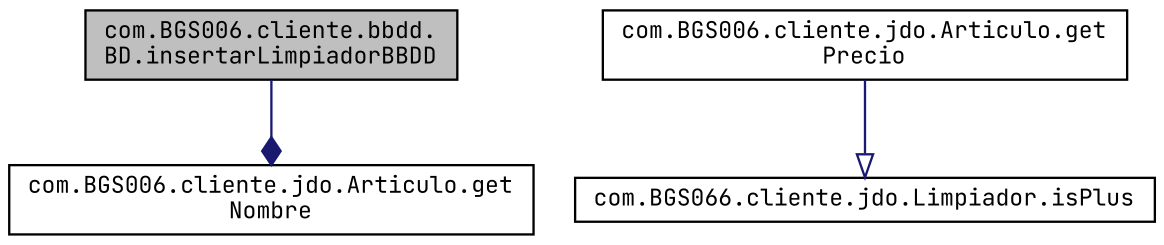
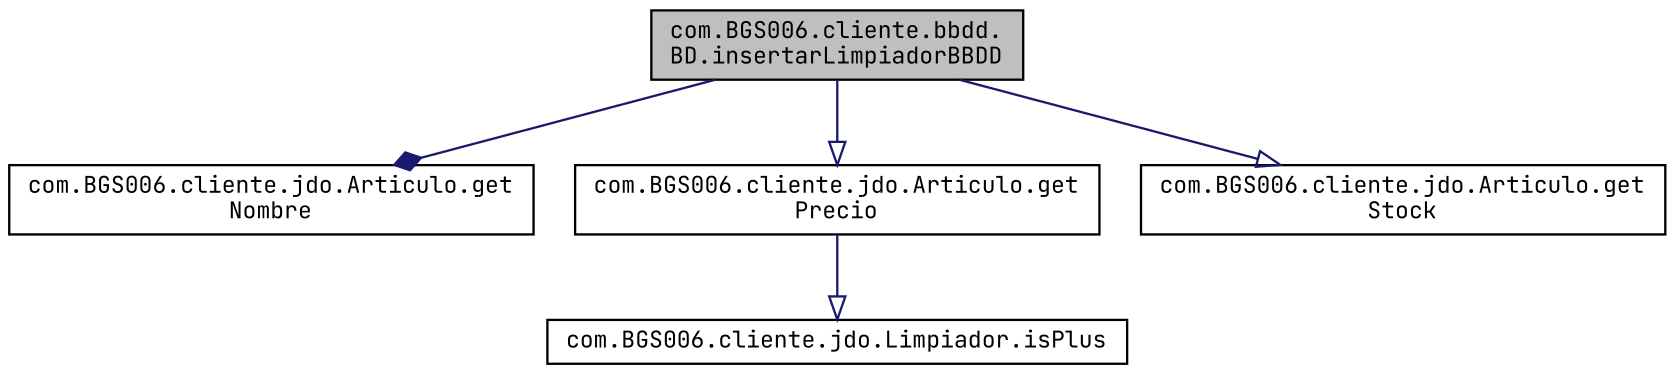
none -> (837, 111)
(865, 200) -> (837, 342)
none -> (1403, 200)
